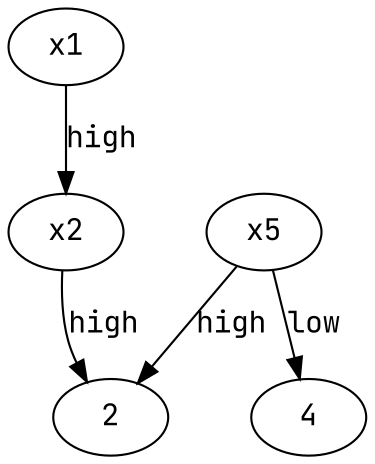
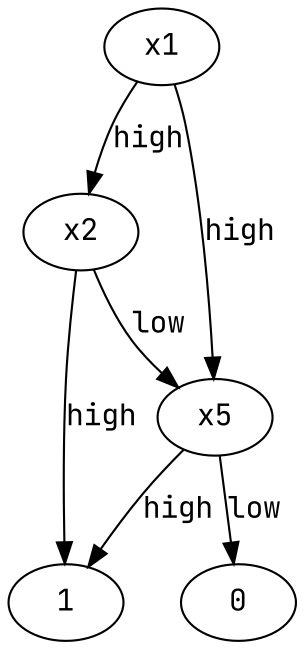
none -> (201, 220)
none -> (122, 325)
(111, 417) -> (66, 603)
(309, 417) -> (238, 603)
